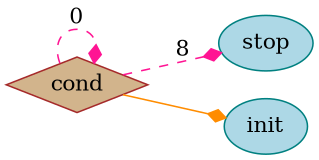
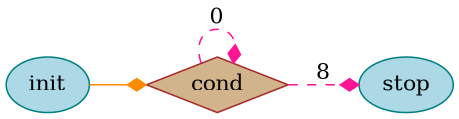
(165, 104) -> (108, 85)
